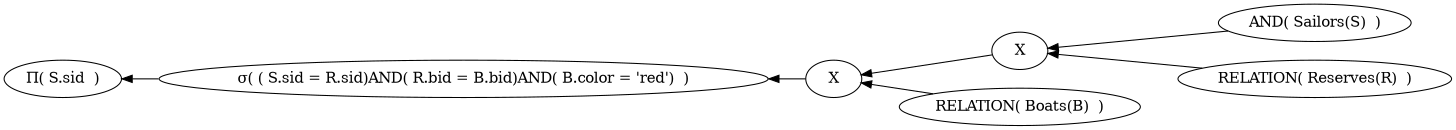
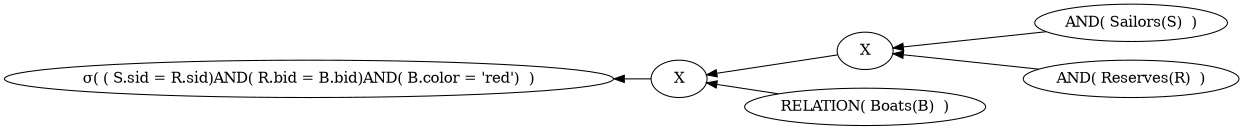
(63, 79) -> none
(1315, 79) -> (1131, 79)
